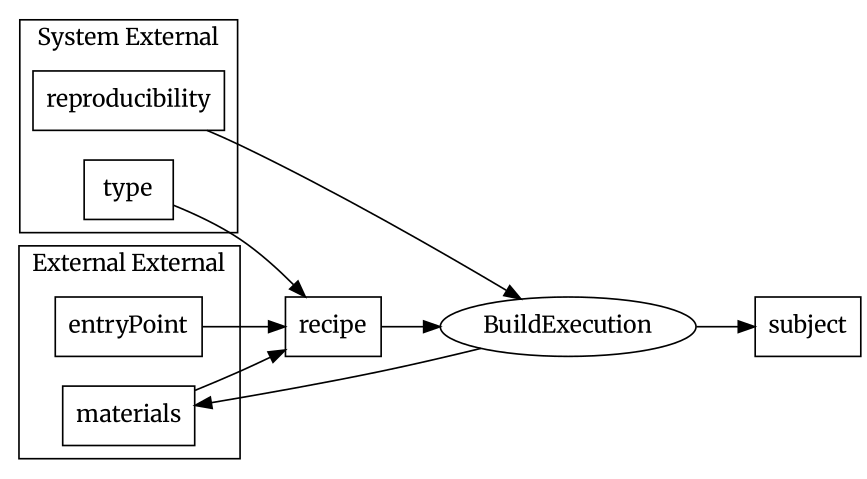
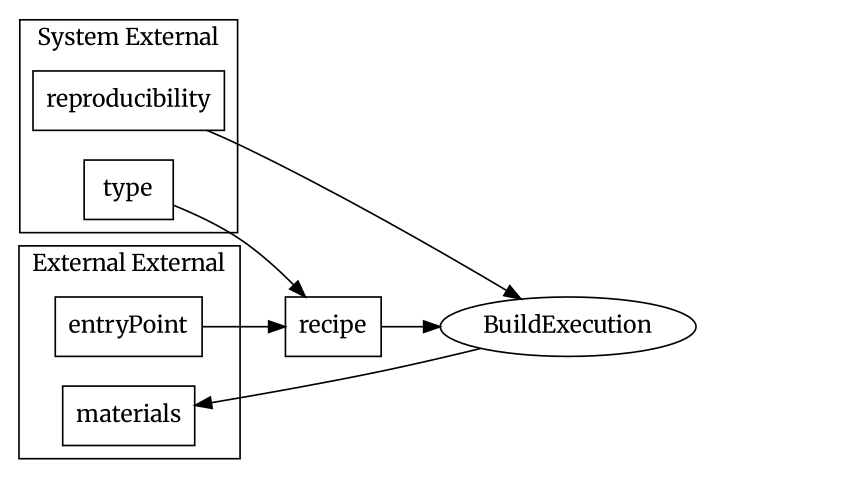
(808, 327) -> none
(229, 376) -> none
